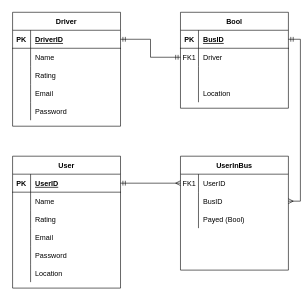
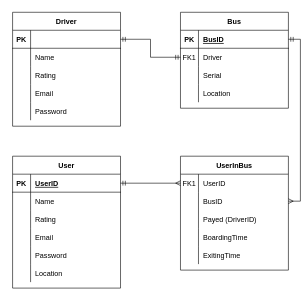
(234, 22) -> (234, 22)
(75, 39) -> none
none -> (243, 75)
(225, 220) -> (233, 220)
none -> (243, 237)
none -> (243, 255)
